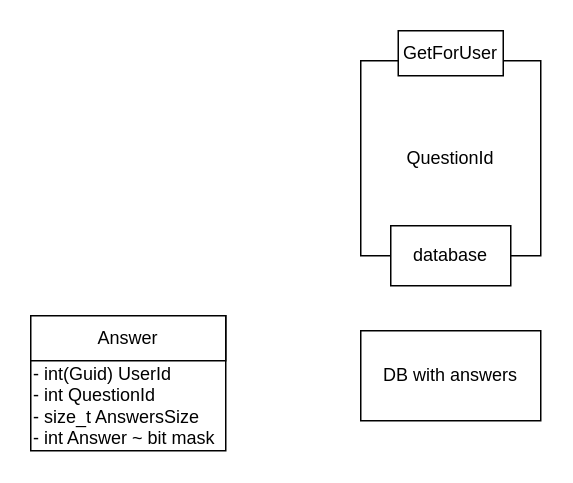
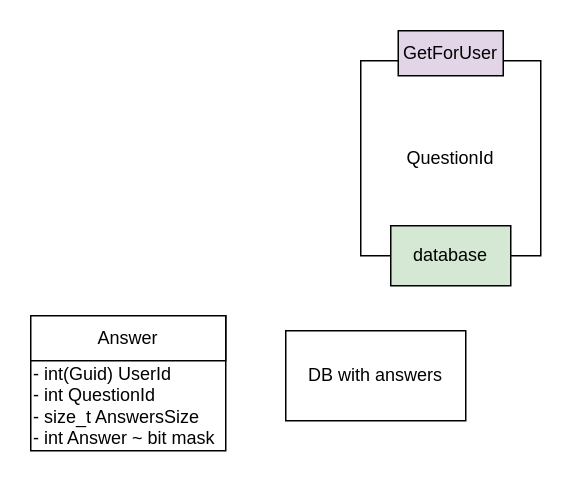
(451, 53) -> (451, 53)
(451, 256) -> (451, 256)
(451, 376) -> (376, 376)
